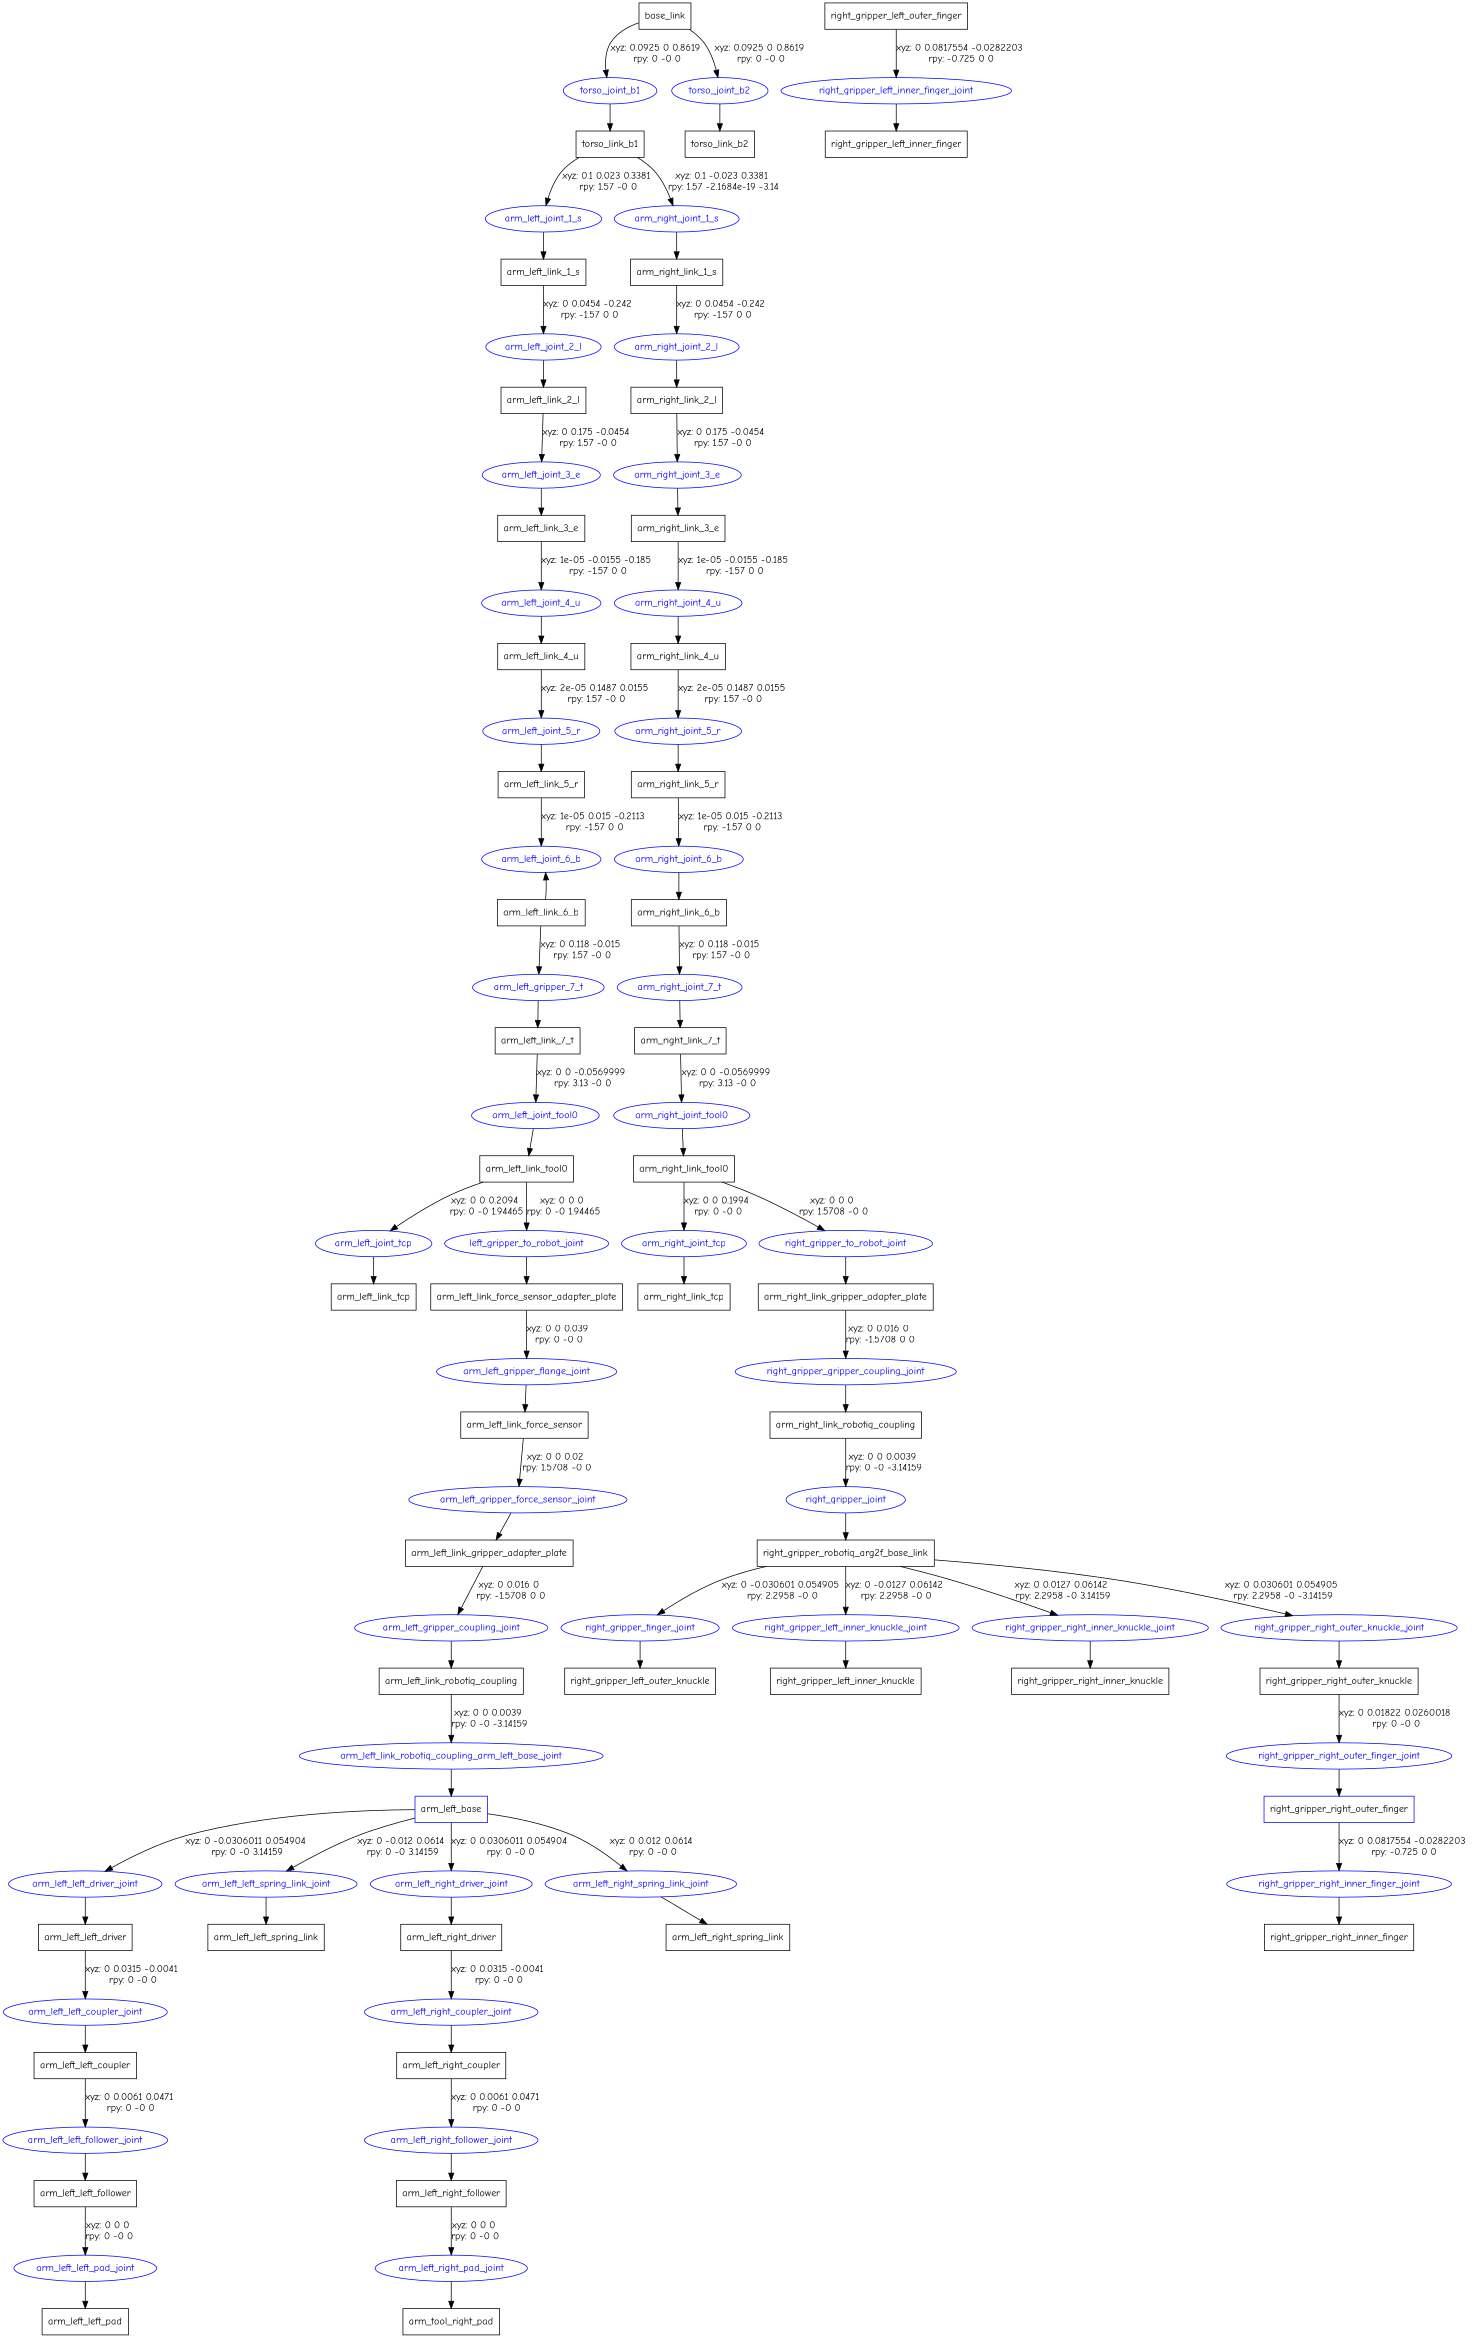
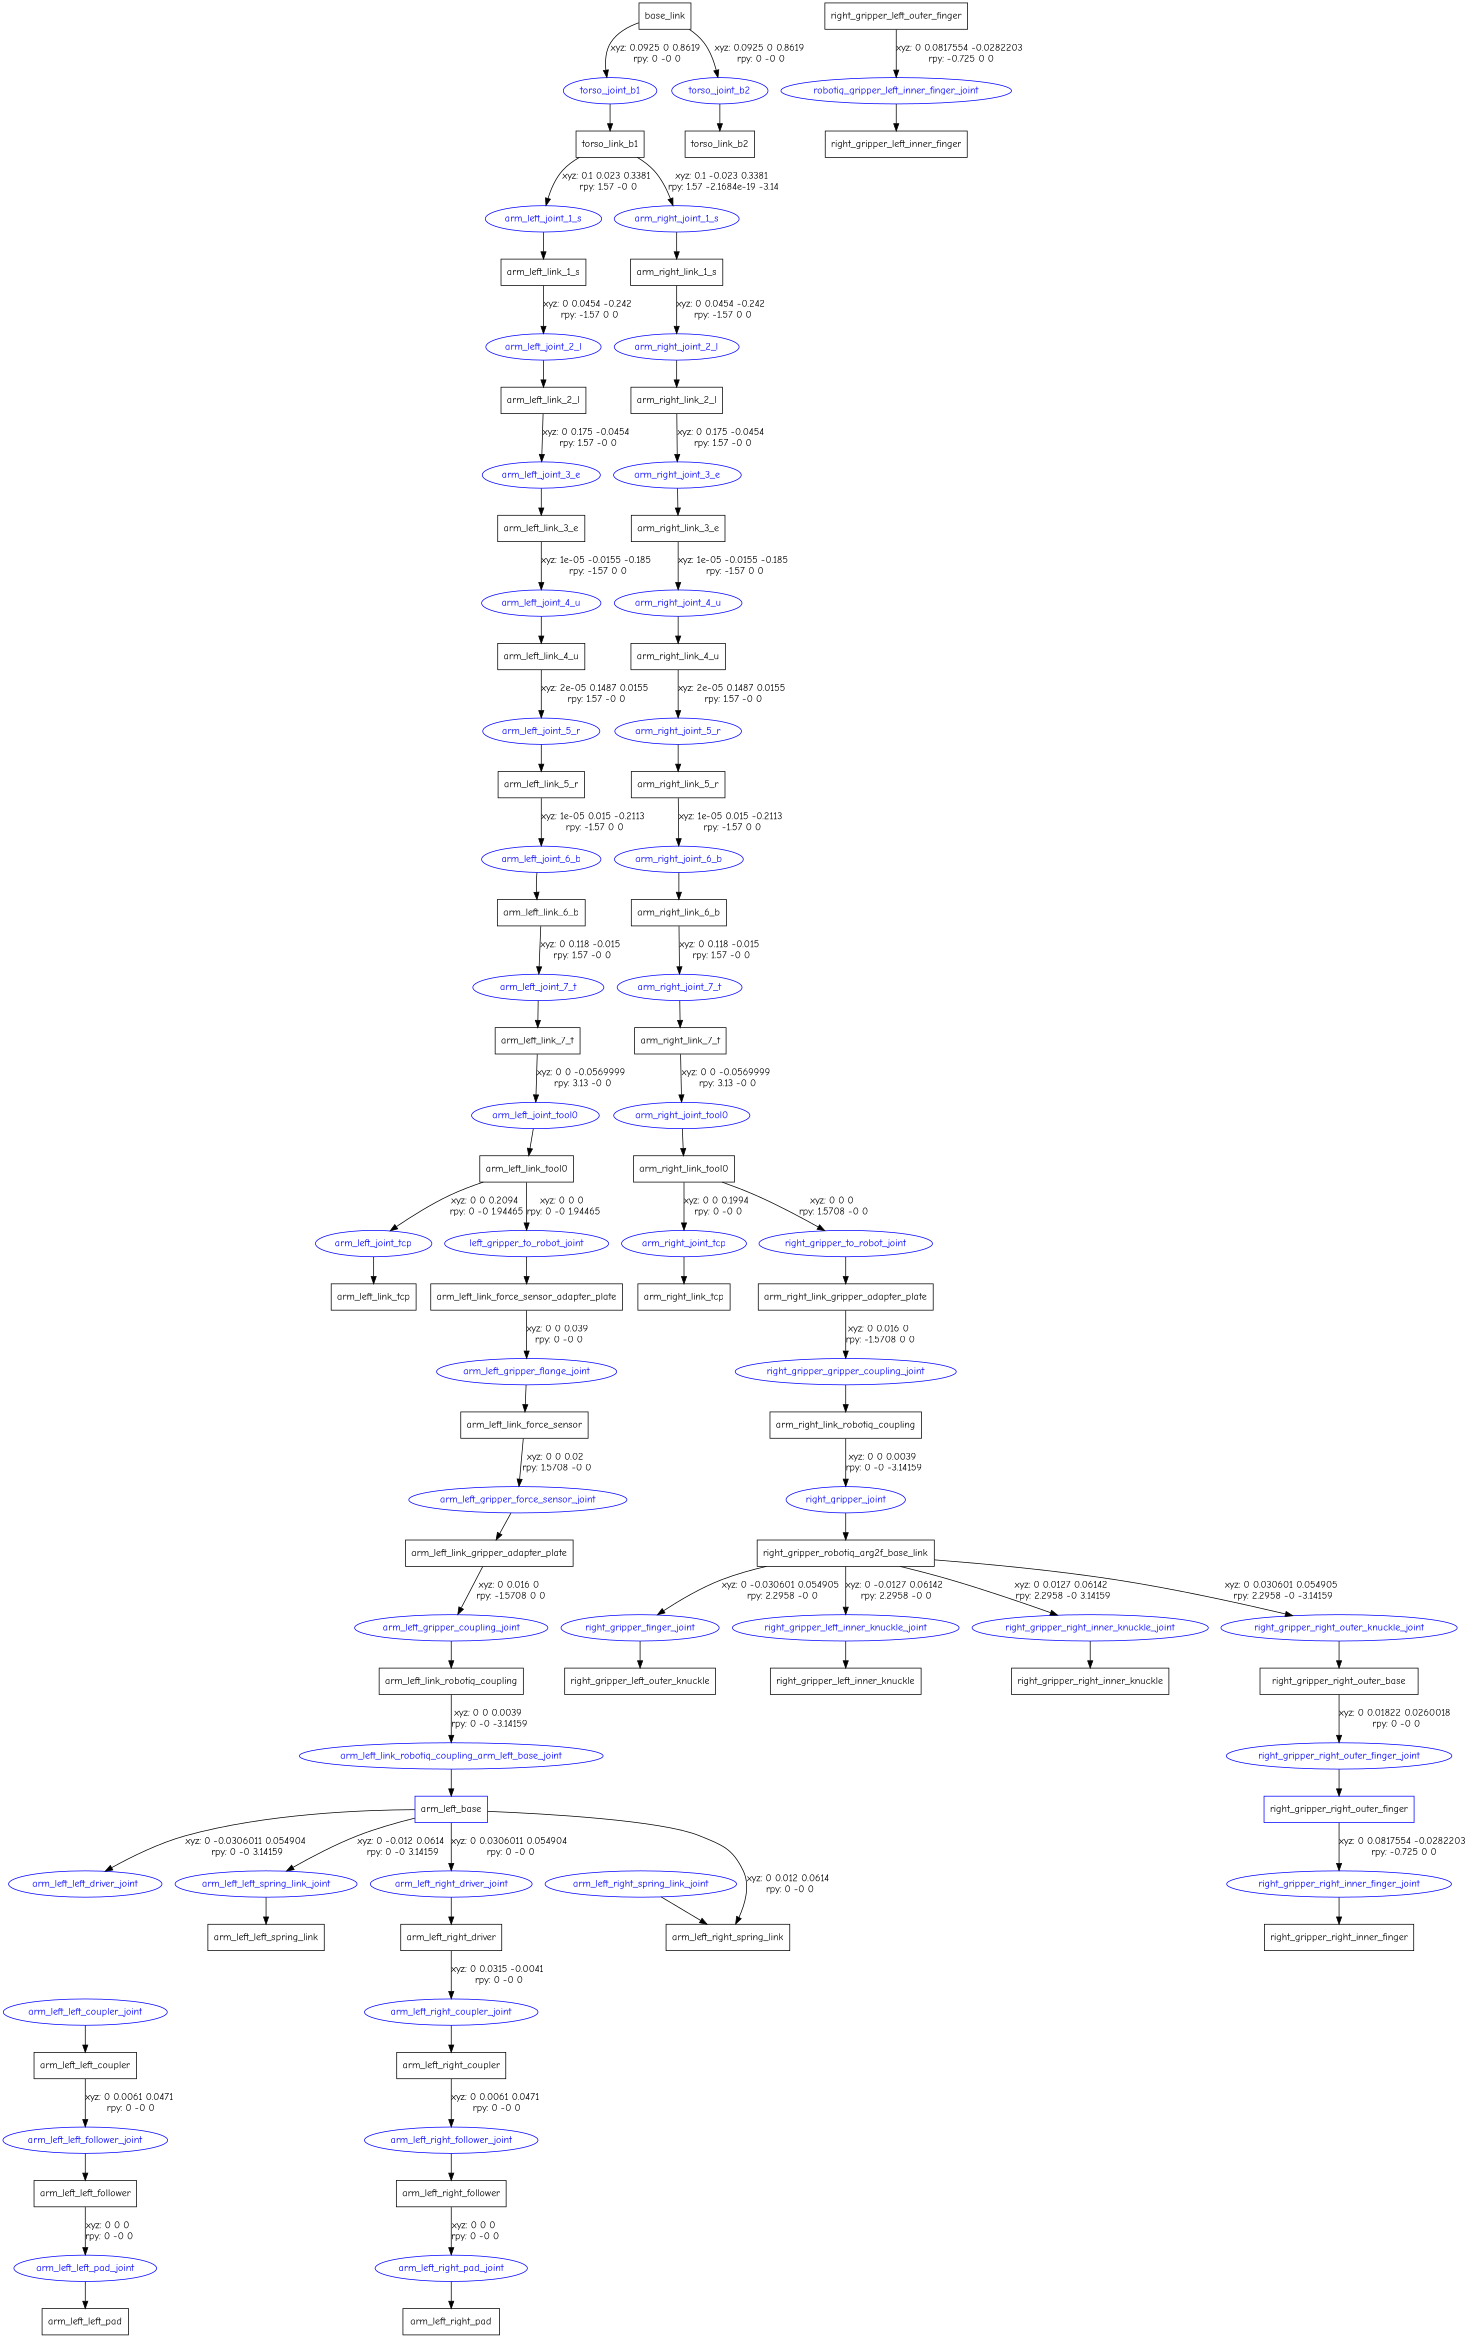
(896, 91) -> (896, 91)
(546, 890) -> (536, 882)
(538, 987) -> (538, 987)
(1339, 1681) -> (1339, 1681)
(558, 1830) -> (647, 1824)
(85, 1937) -> none
(451, 2322) -> (451, 2322)
